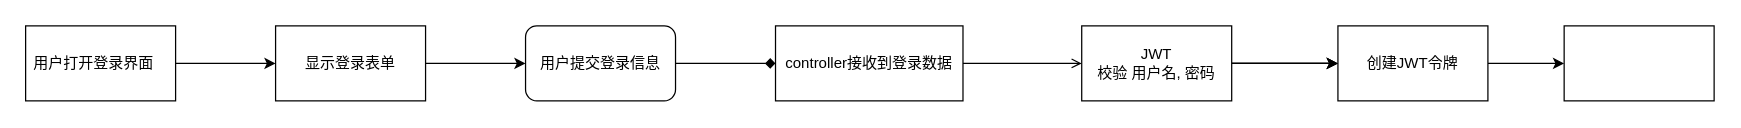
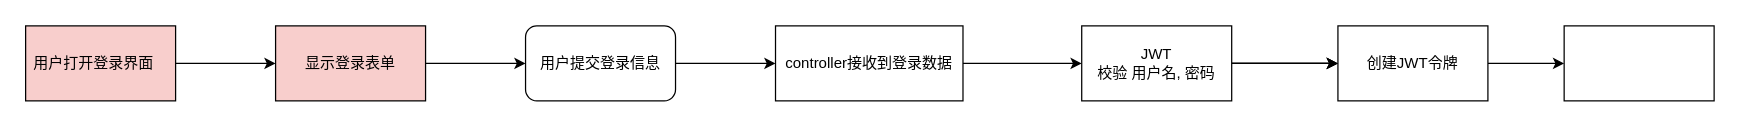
(101, 63) -> (101, 63)
(351, 63) -> (351, 63)
(765, 63) -> (766, 63)
(1074, 63) -> (1072, 63)
